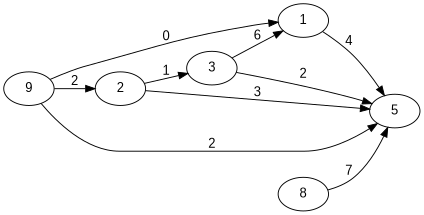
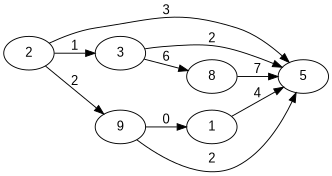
(253, 47) -> (162, 64)
(70, 89) -> (71, 87)
